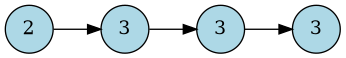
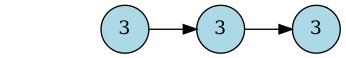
(29, 29) -> none
